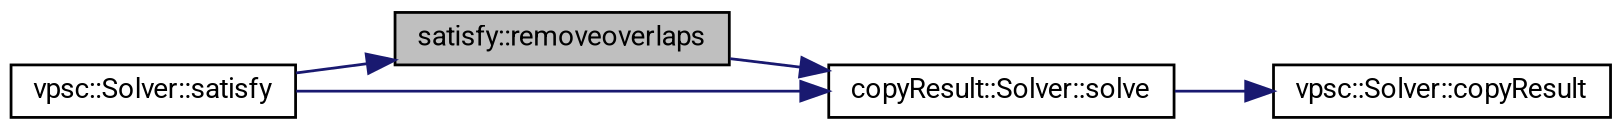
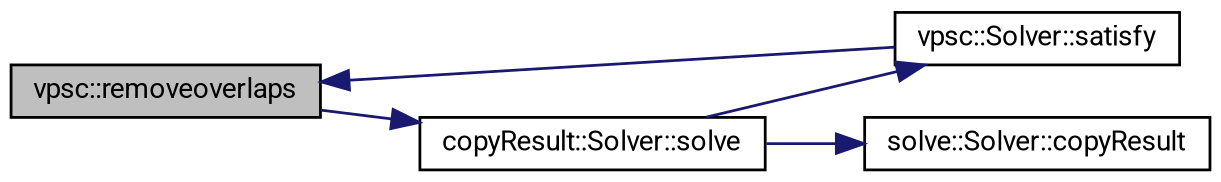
(562, 39) -> (166, 91)
(548, 91) -> (802, 94)
(1442, 91) -> (1037, 144)
